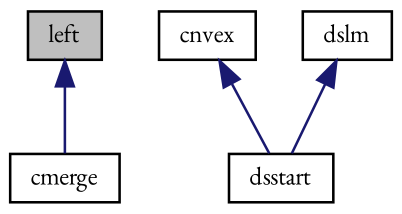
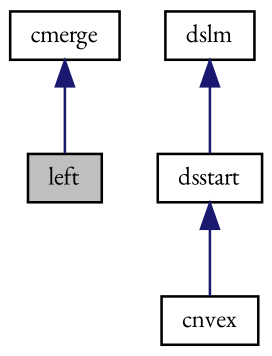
(251, 119) -> (210, 263)
(65, 120) -> (65, 120)
